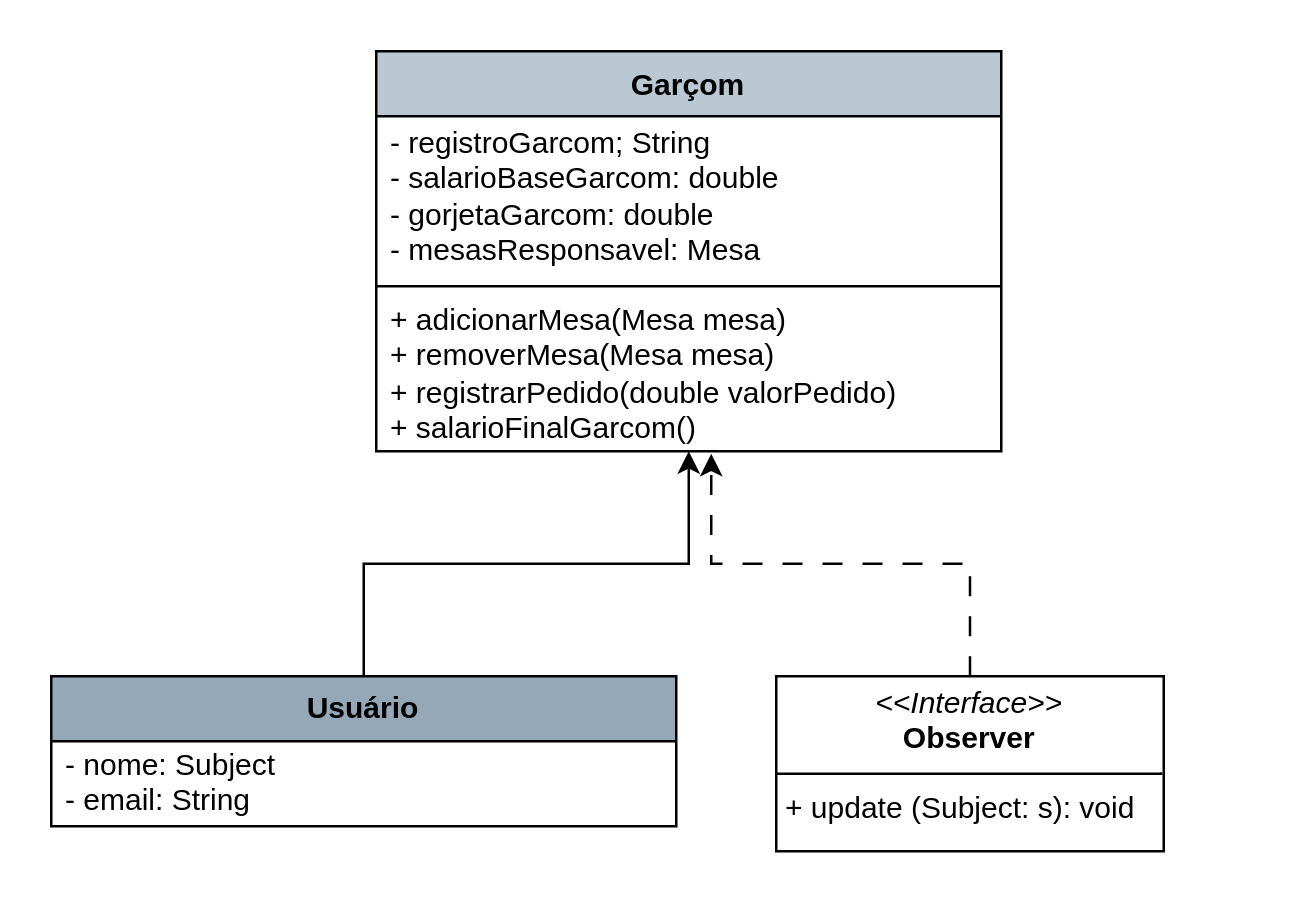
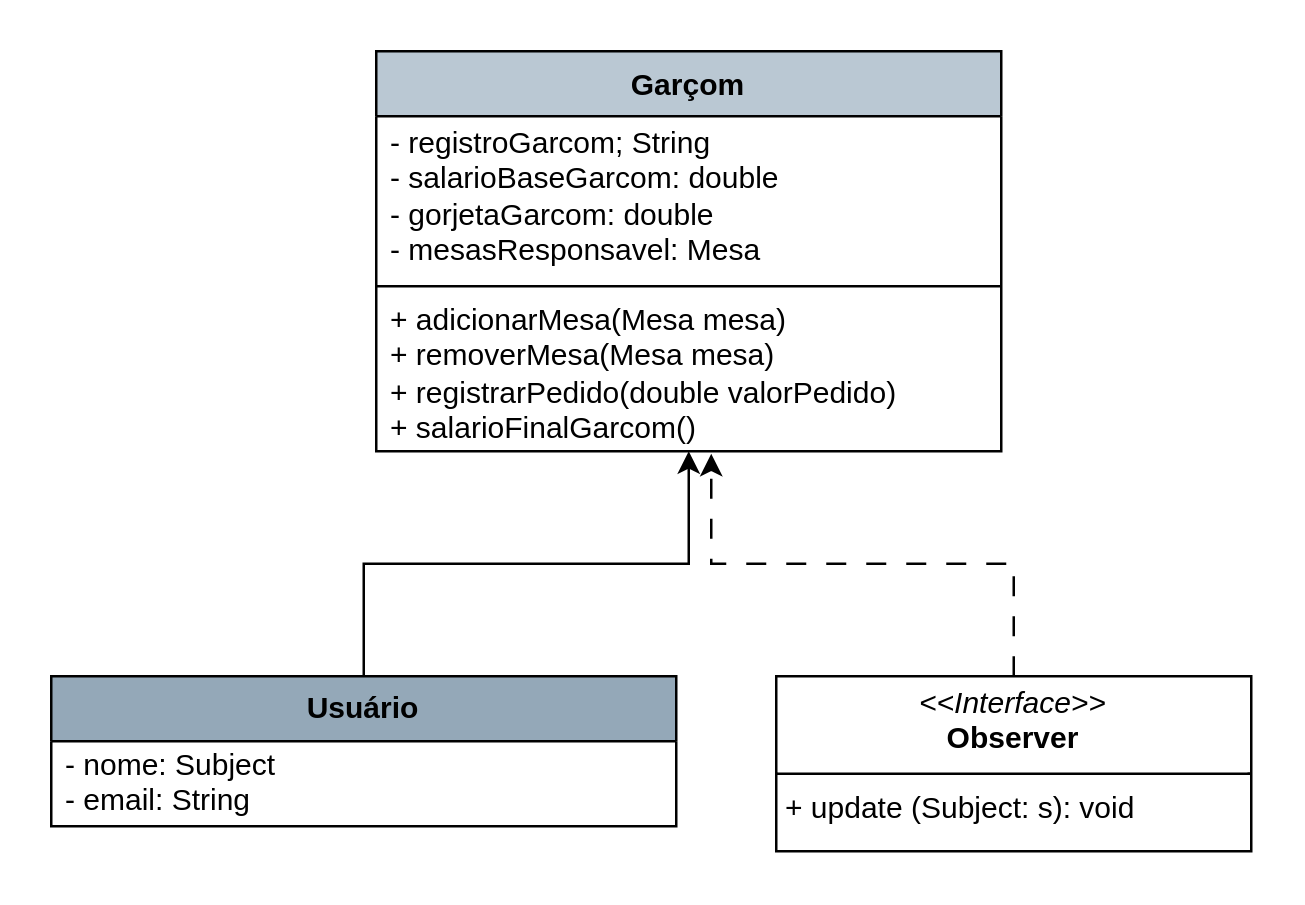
(970, 764) -> (1014, 764)
